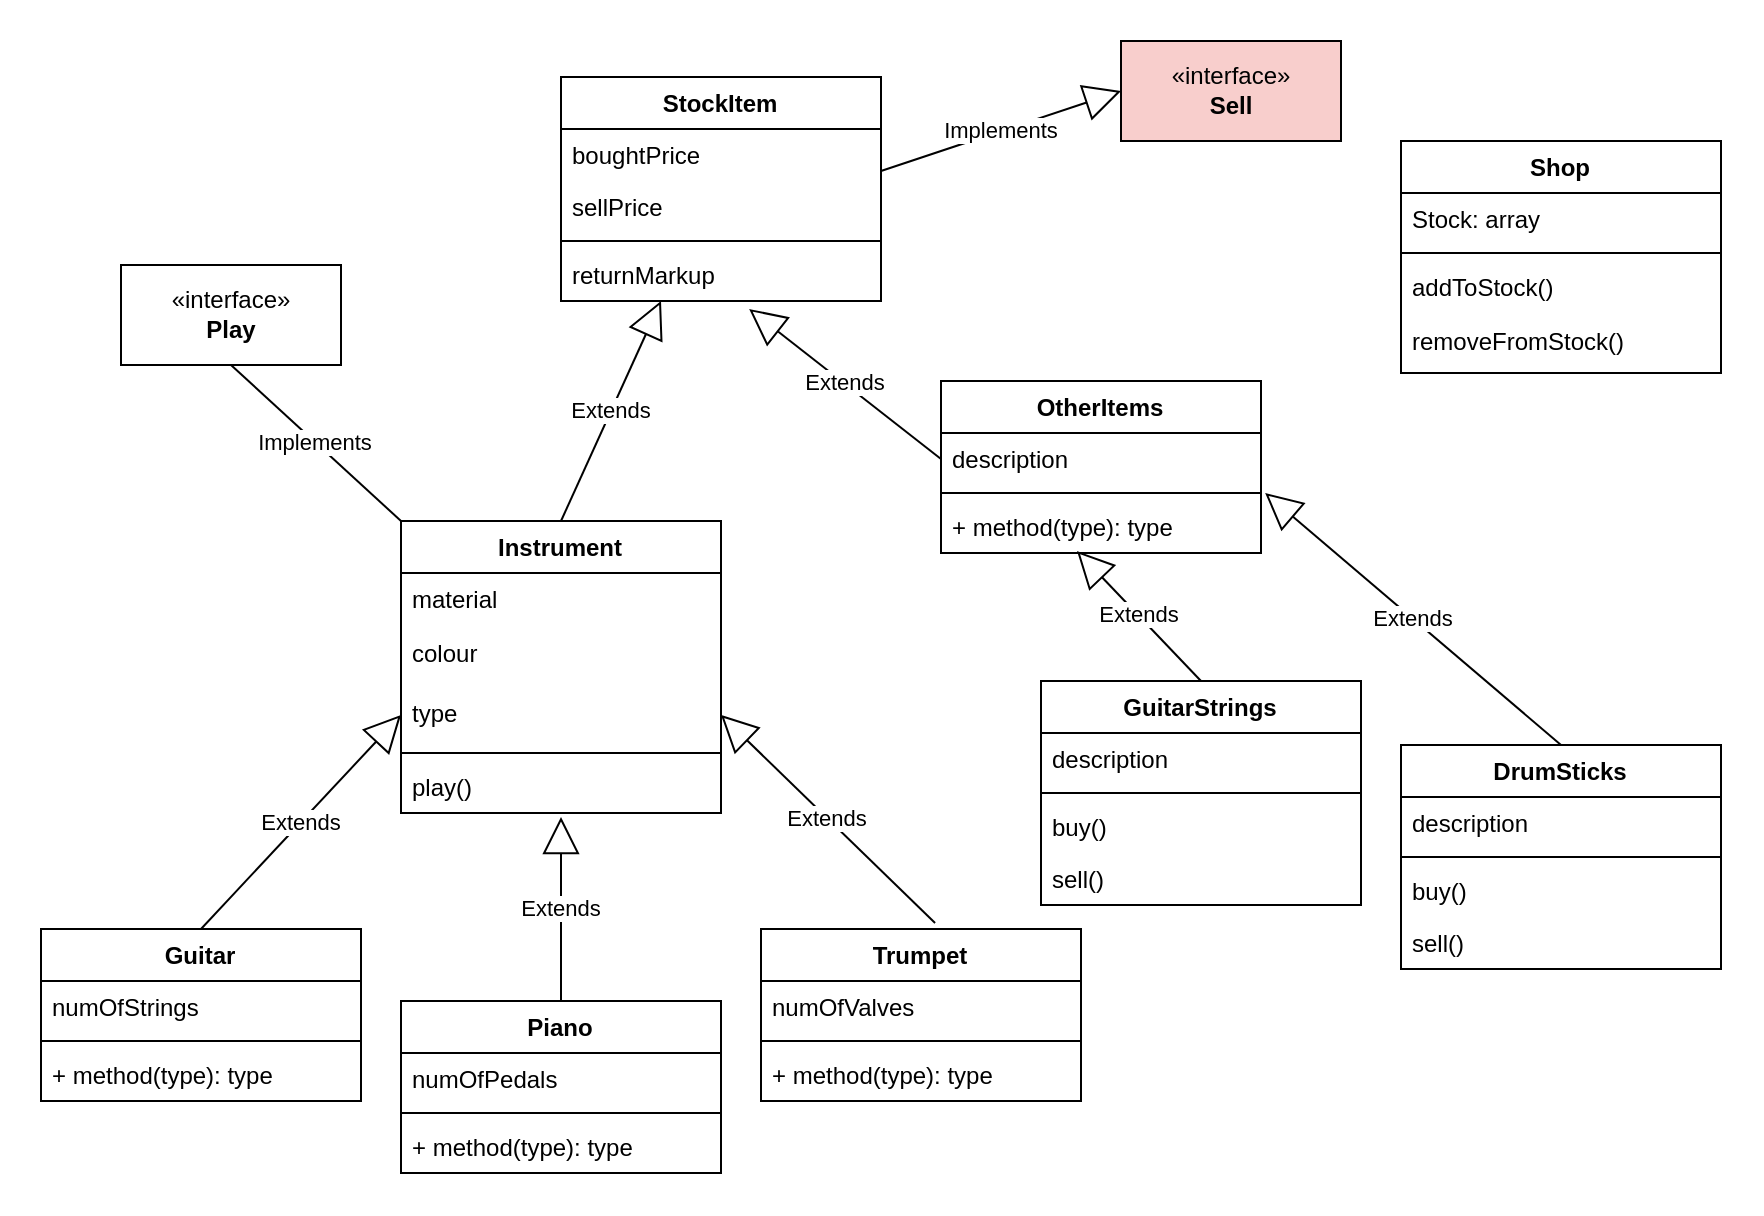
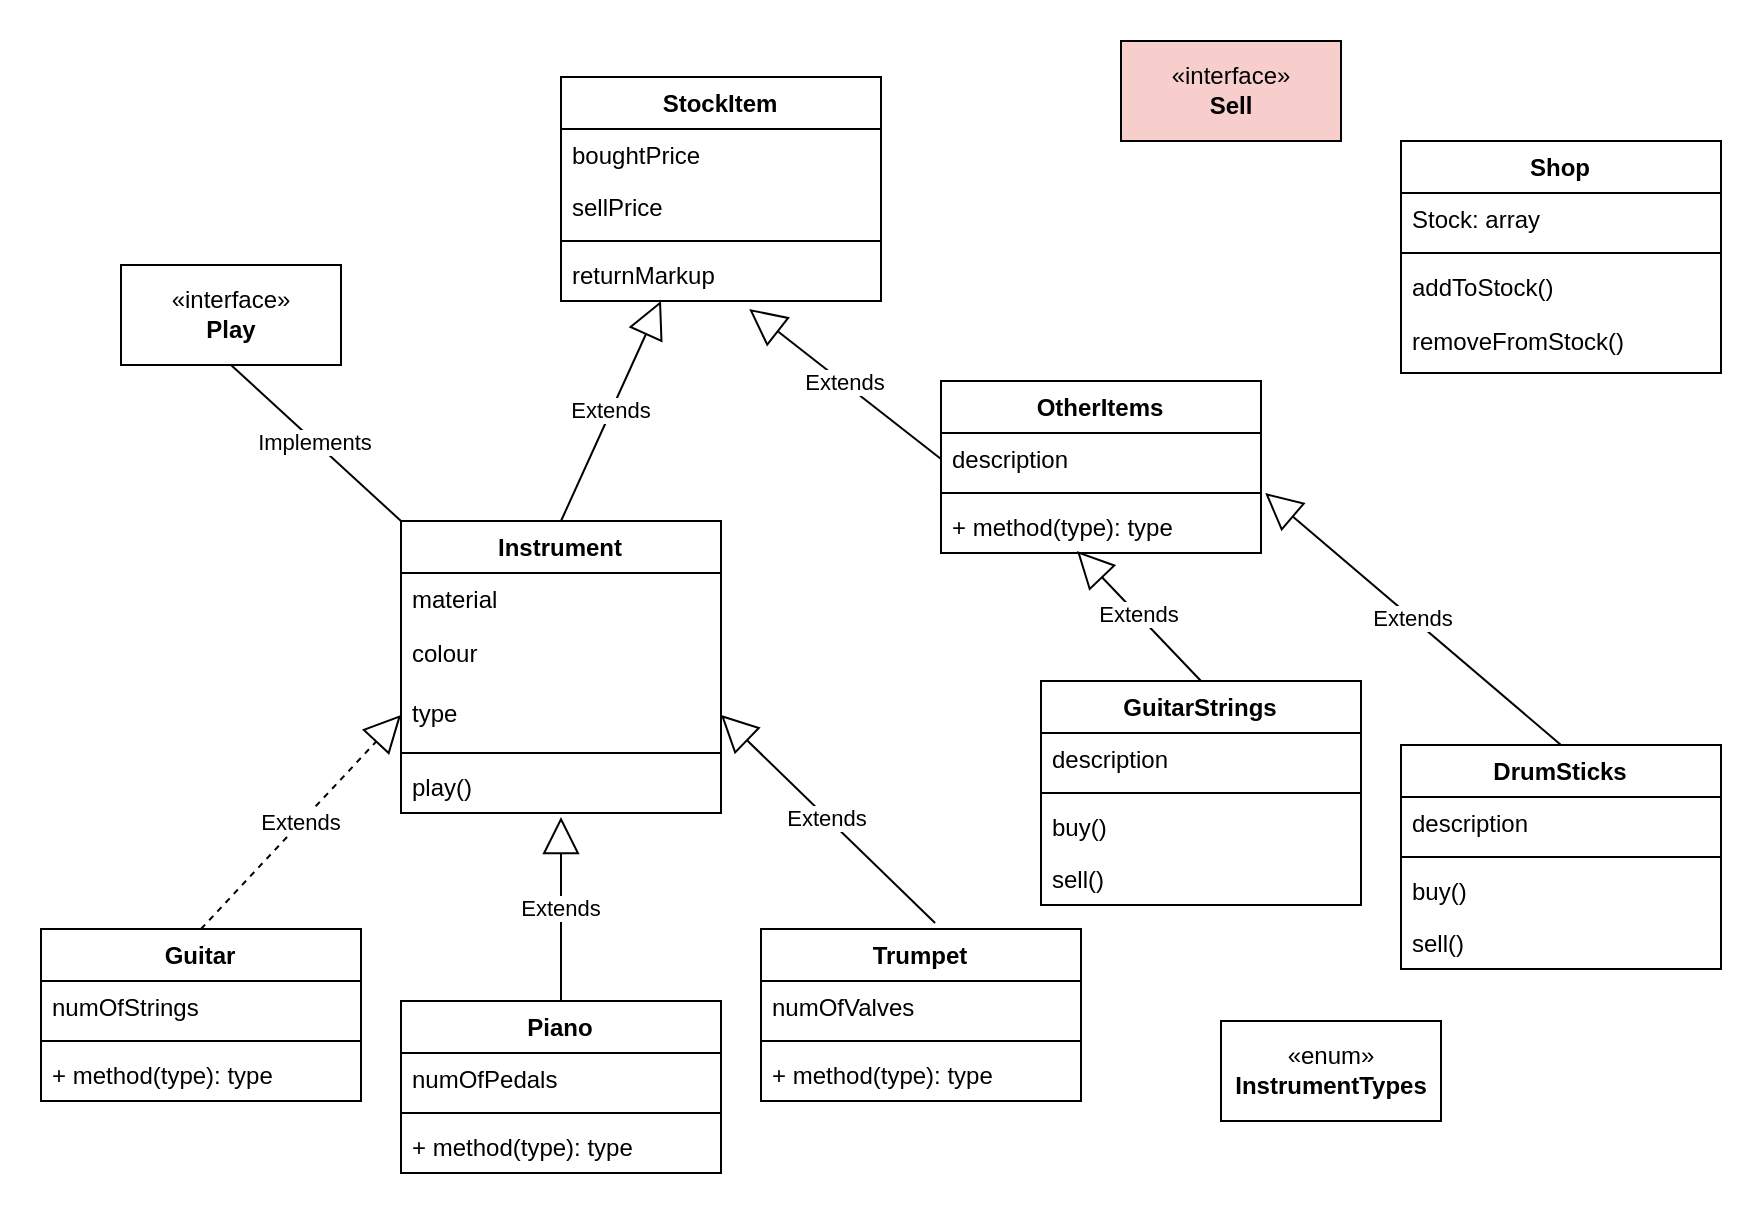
(953, 147) -> none
(247, 880) -> (247, 880)
none -> (1331, 1071)
